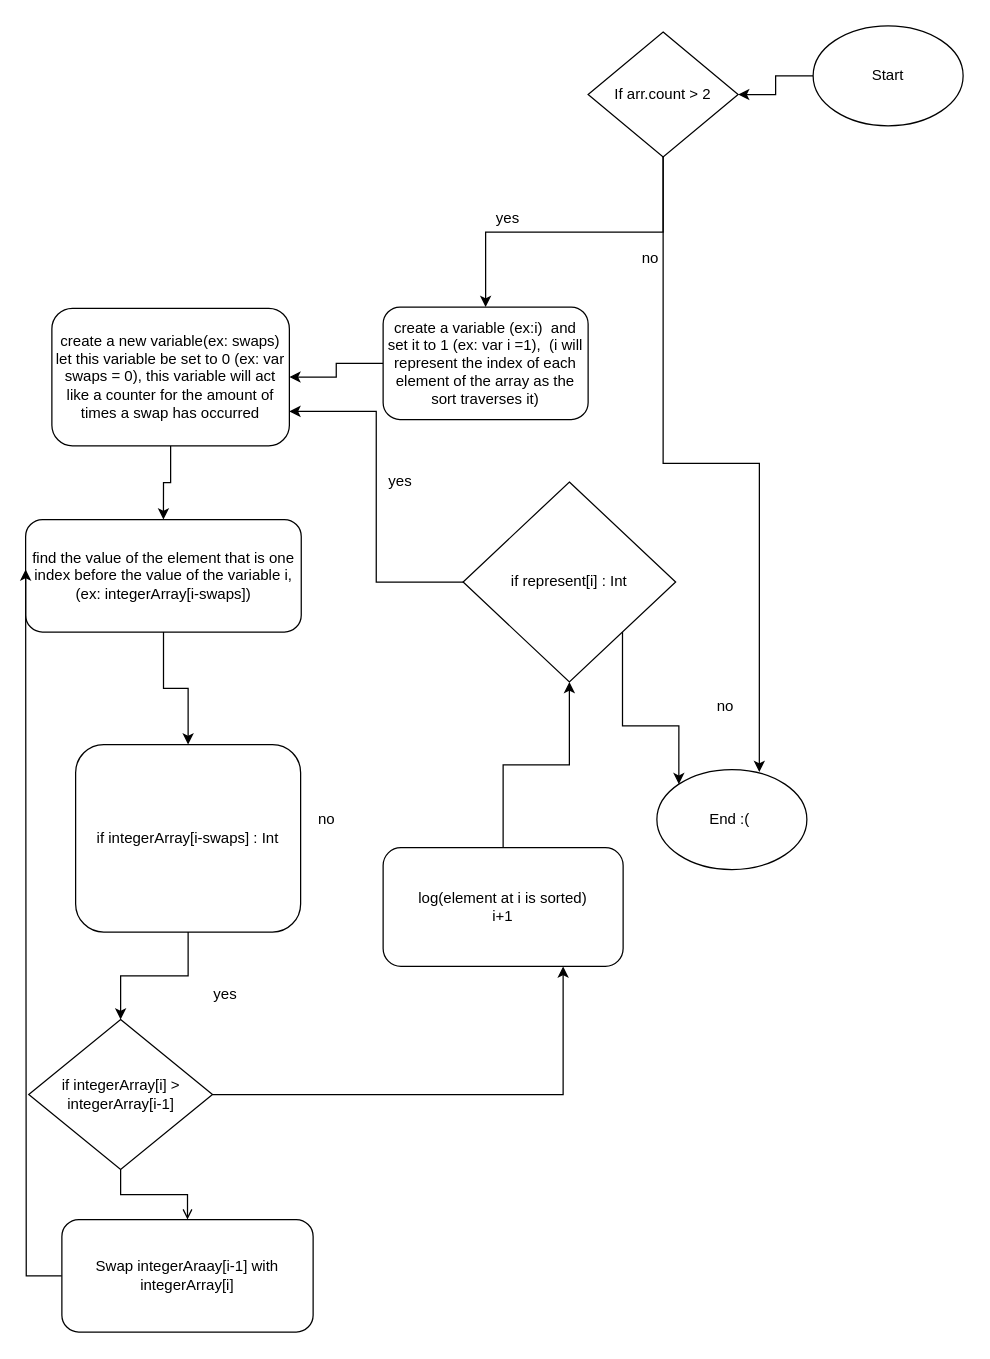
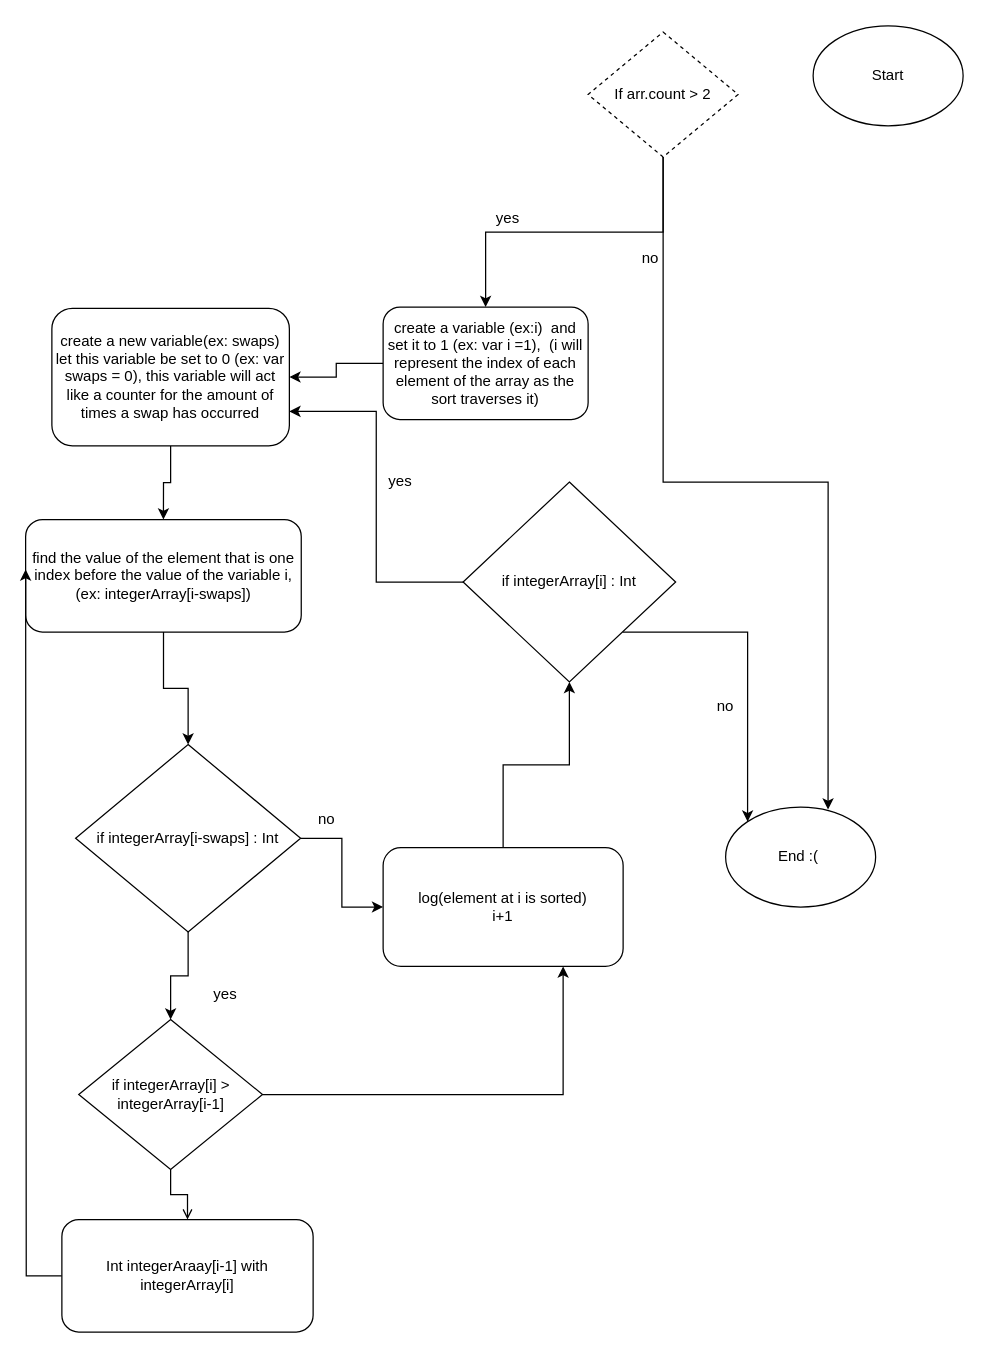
(776, 81) -> none
(663, 94) -> (663, 94)
(569, 582) -> (569, 582)
(732, 819) -> (801, 857)
(188, 838) -> (188, 838)
none -> (342, 868)
(121, 1094) -> (171, 1094)
(188, 1276) -> (188, 1276)
